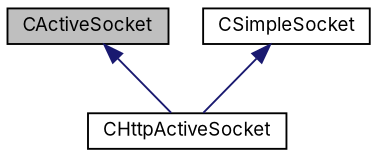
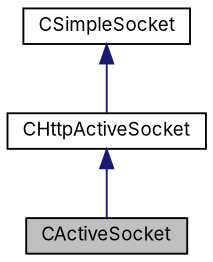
(145, 86) -> (107, 193)
